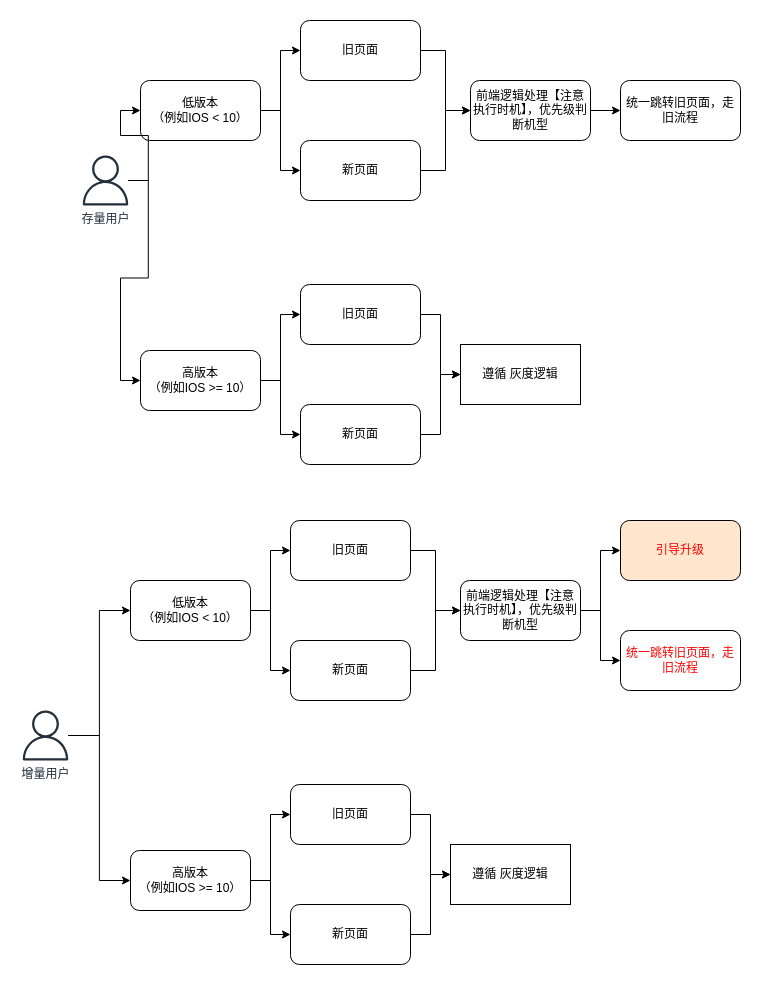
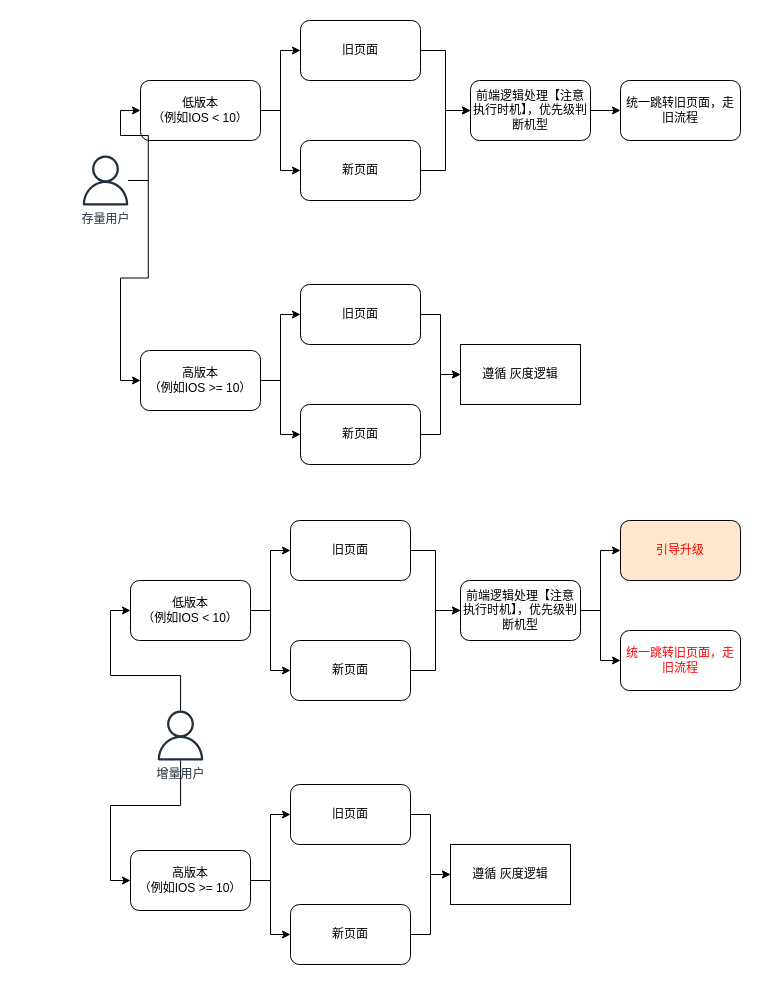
(46, 736) -> (181, 736)
